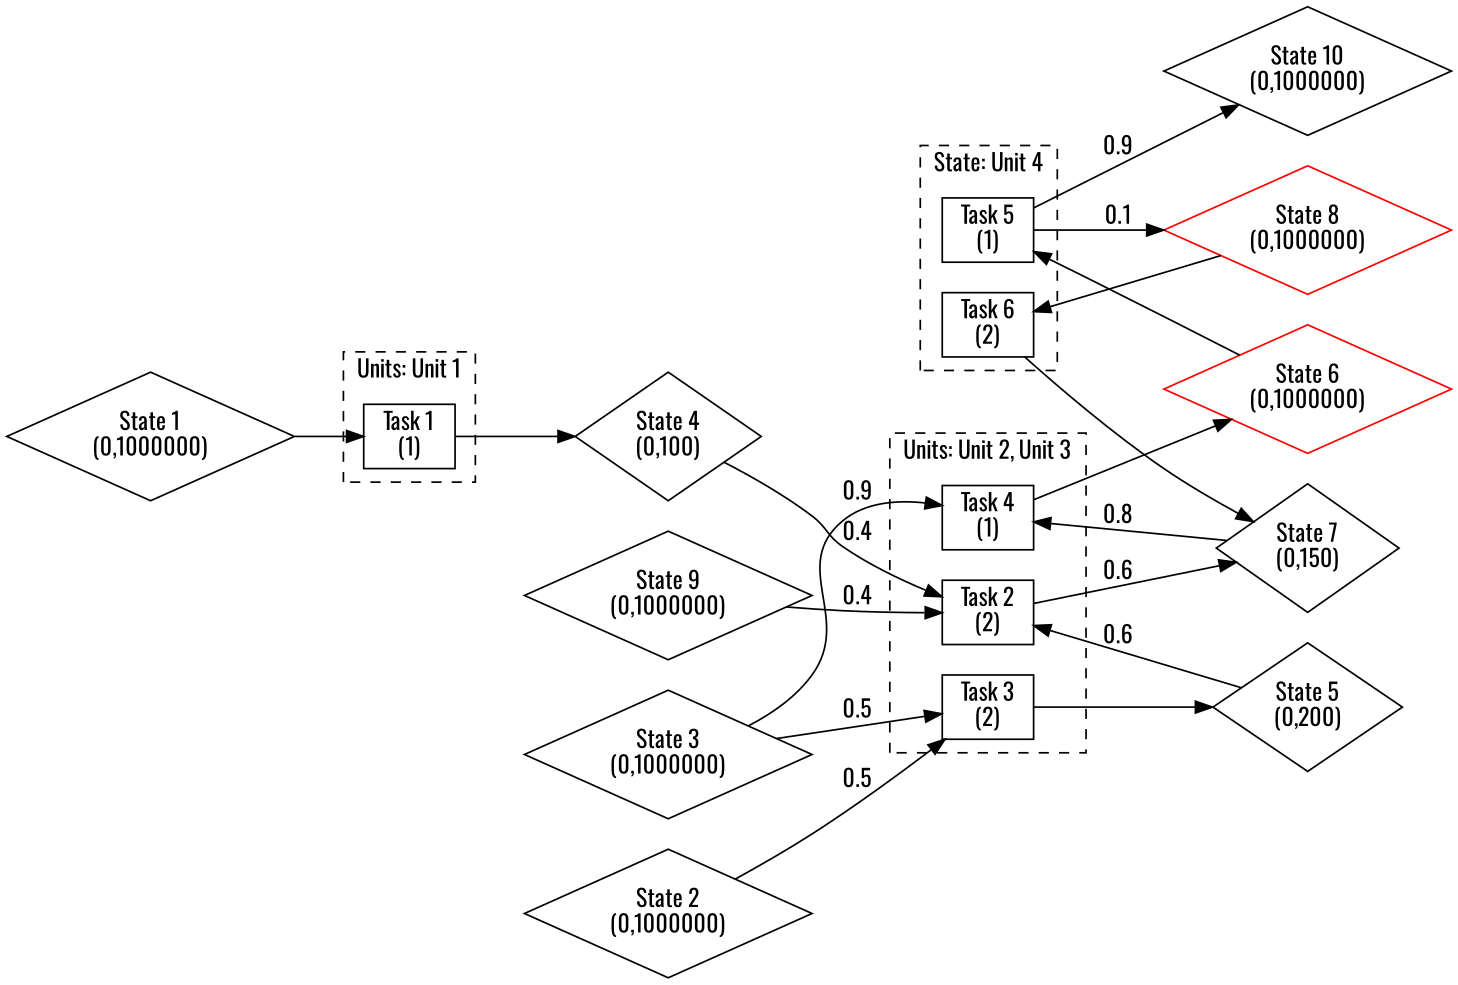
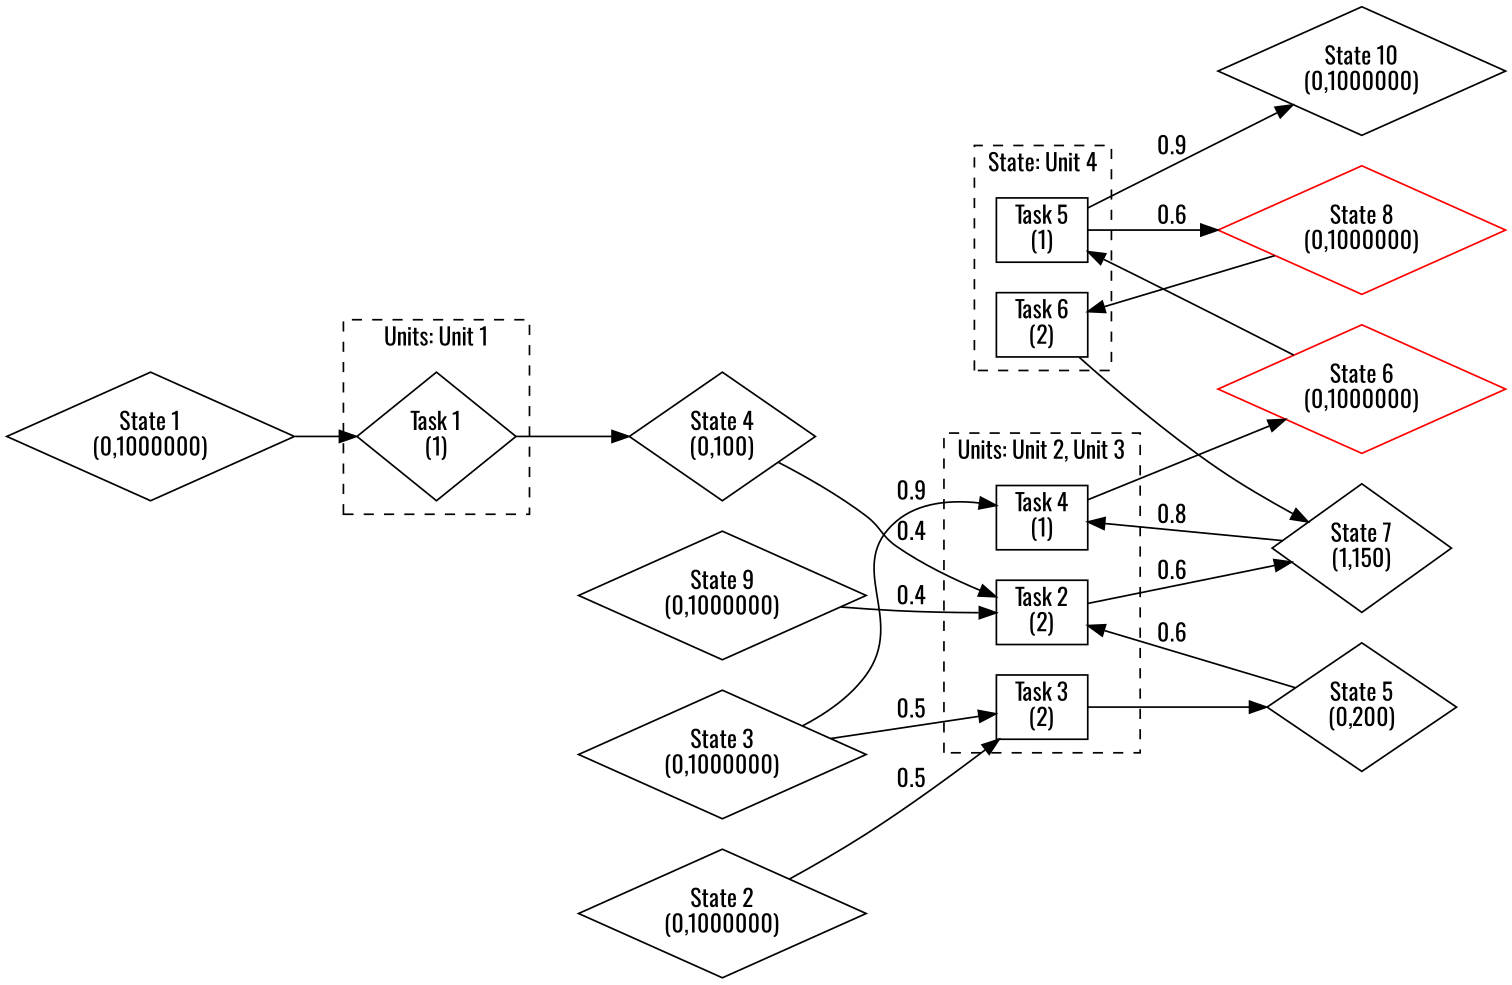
(1118, 217) -> (1172, 217)
(409, 436) -> (436, 436)
(1308, 548) -> (1362, 548)
